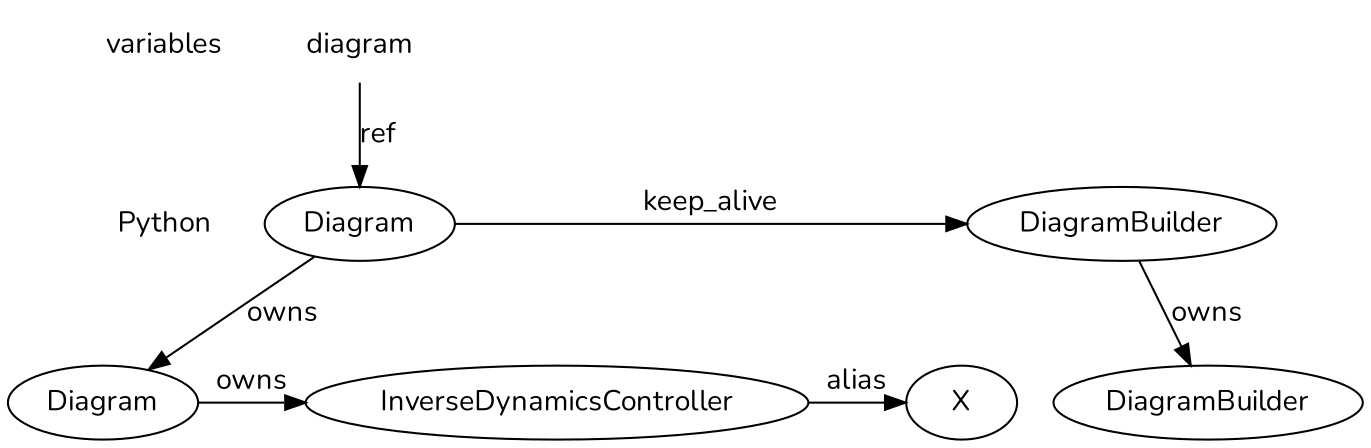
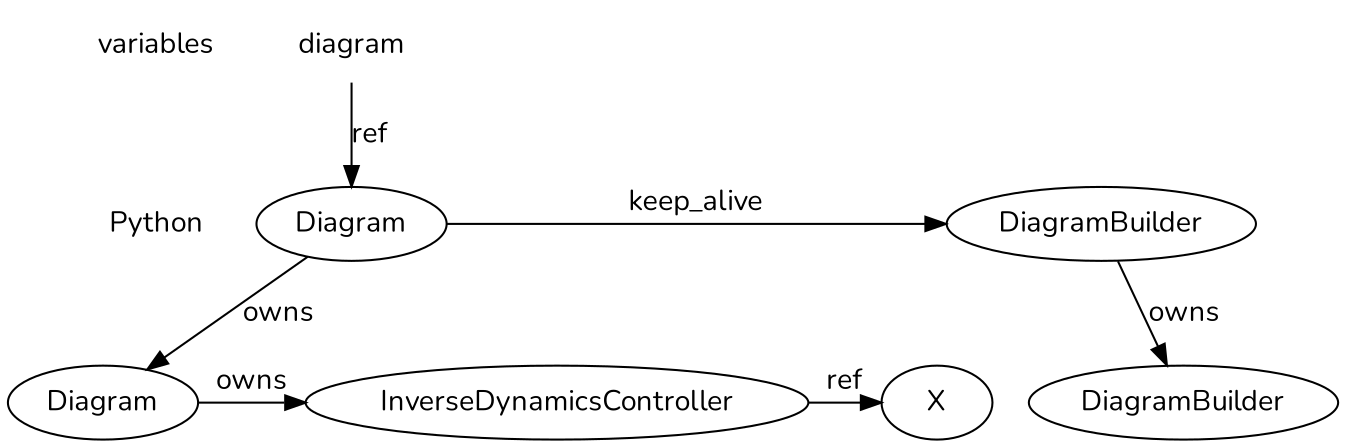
(857, 381) -> (845, 381)
